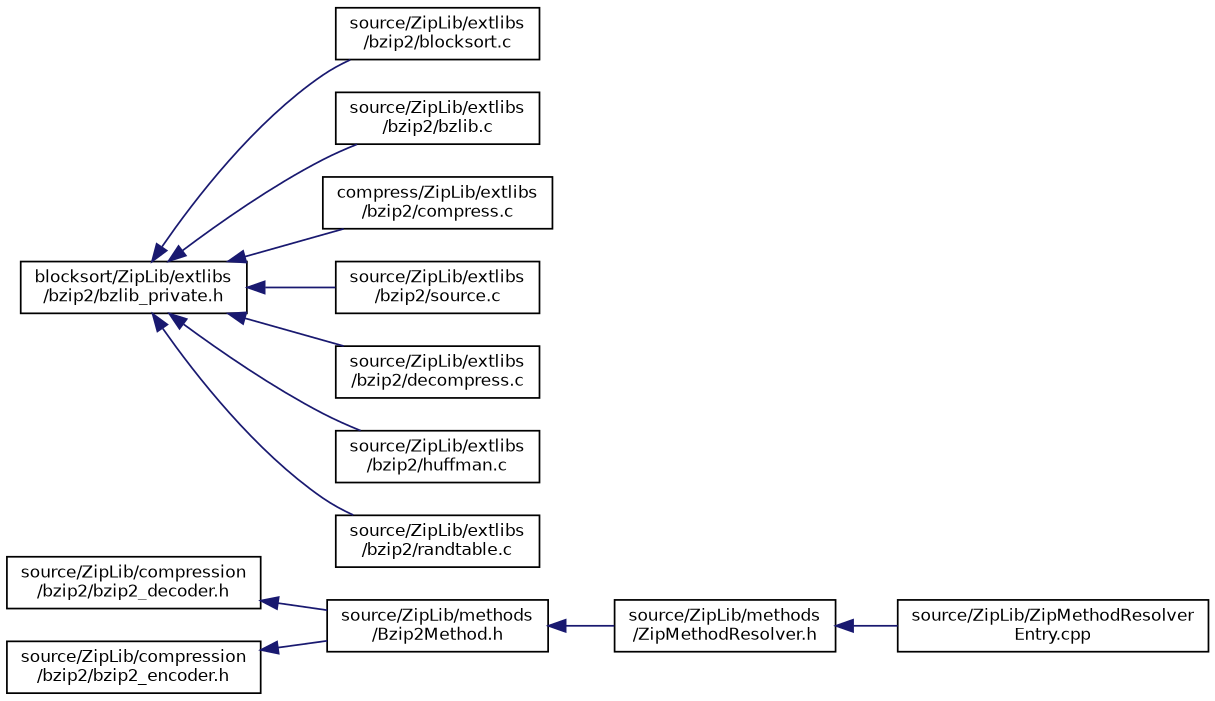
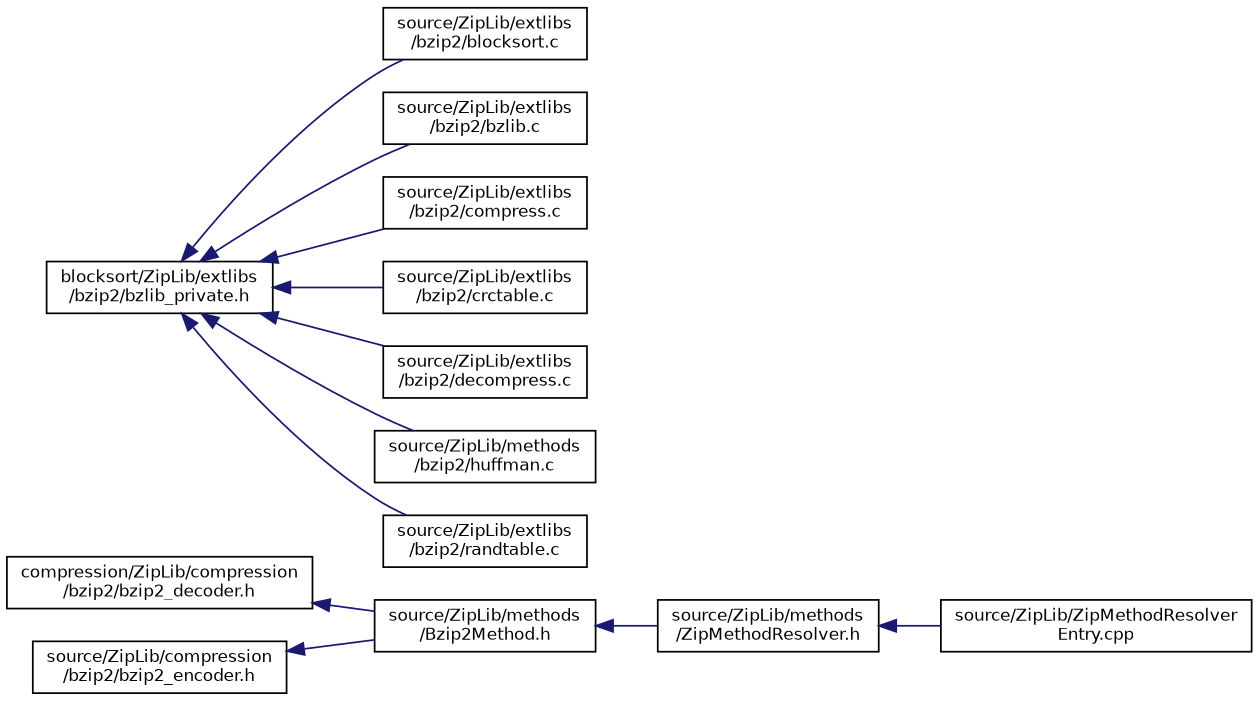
(438, 203) -> (485, 203)
(438, 287) -> (485, 287)
(438, 457) -> (485, 457)
(134, 583) -> (160, 583)
